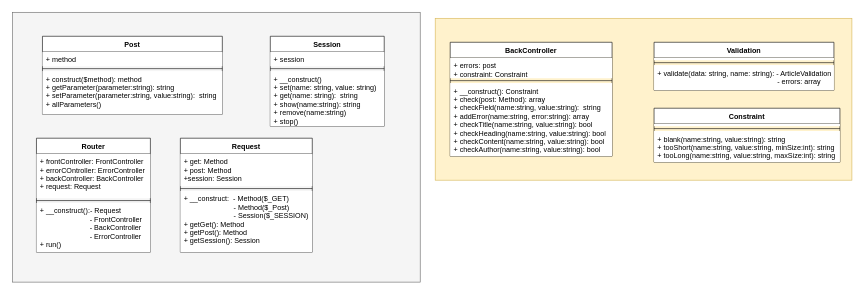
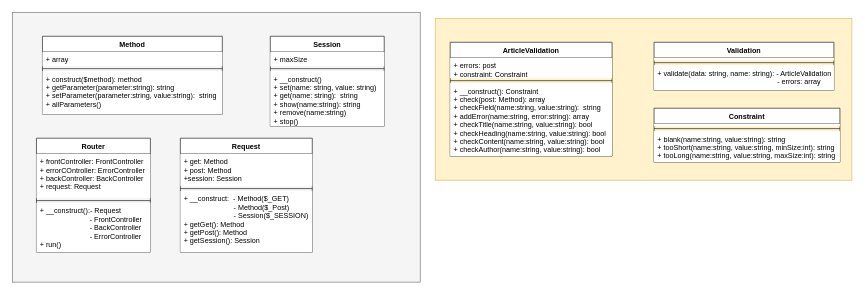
(132, 44) -> (132, 44)
(531, 50) -> (531, 50)
(61, 60) -> (59, 60)
(290, 60) -> (290, 60)
